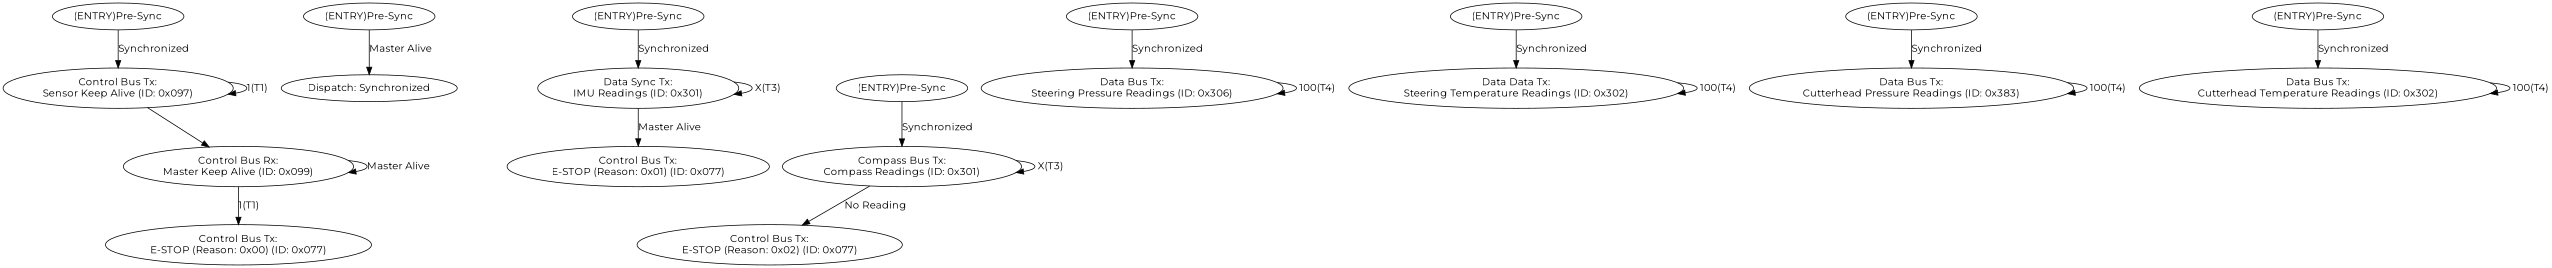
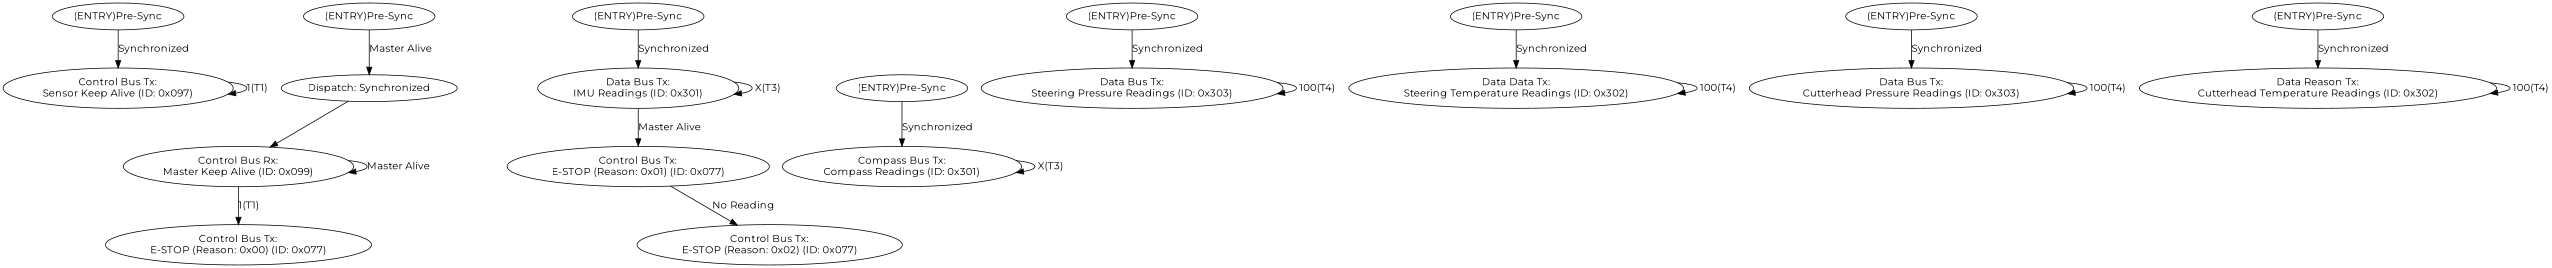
(638, 88) -> (638, 88)
(1132, 88) -> (1132, 88)
(1911, 88) -> (1911, 88)
(2318, 88) -> (2318, 88)
(175, 125) -> (313, 122)
(839, 204) -> (701, 204)
